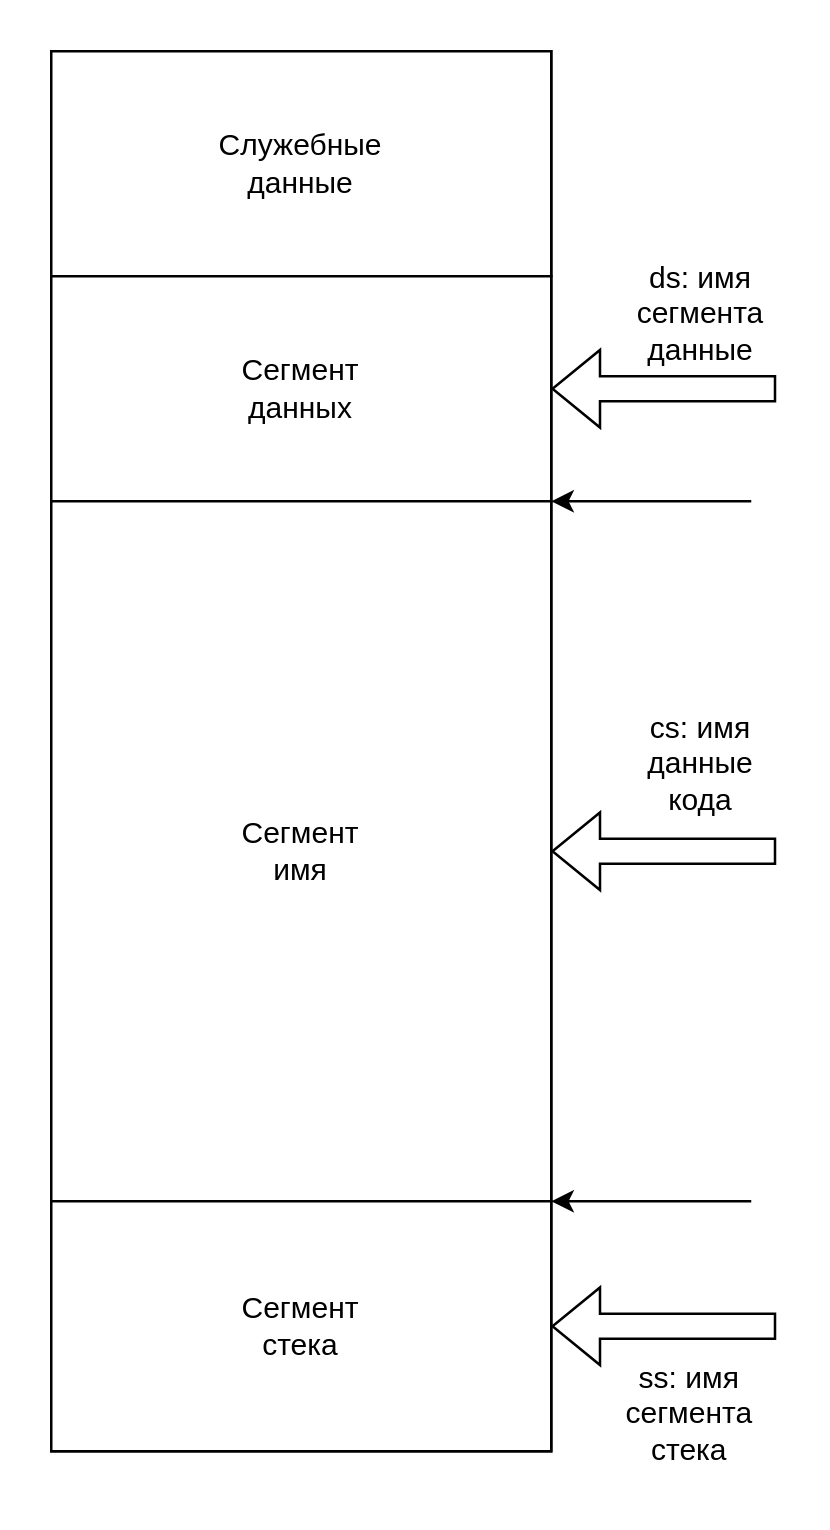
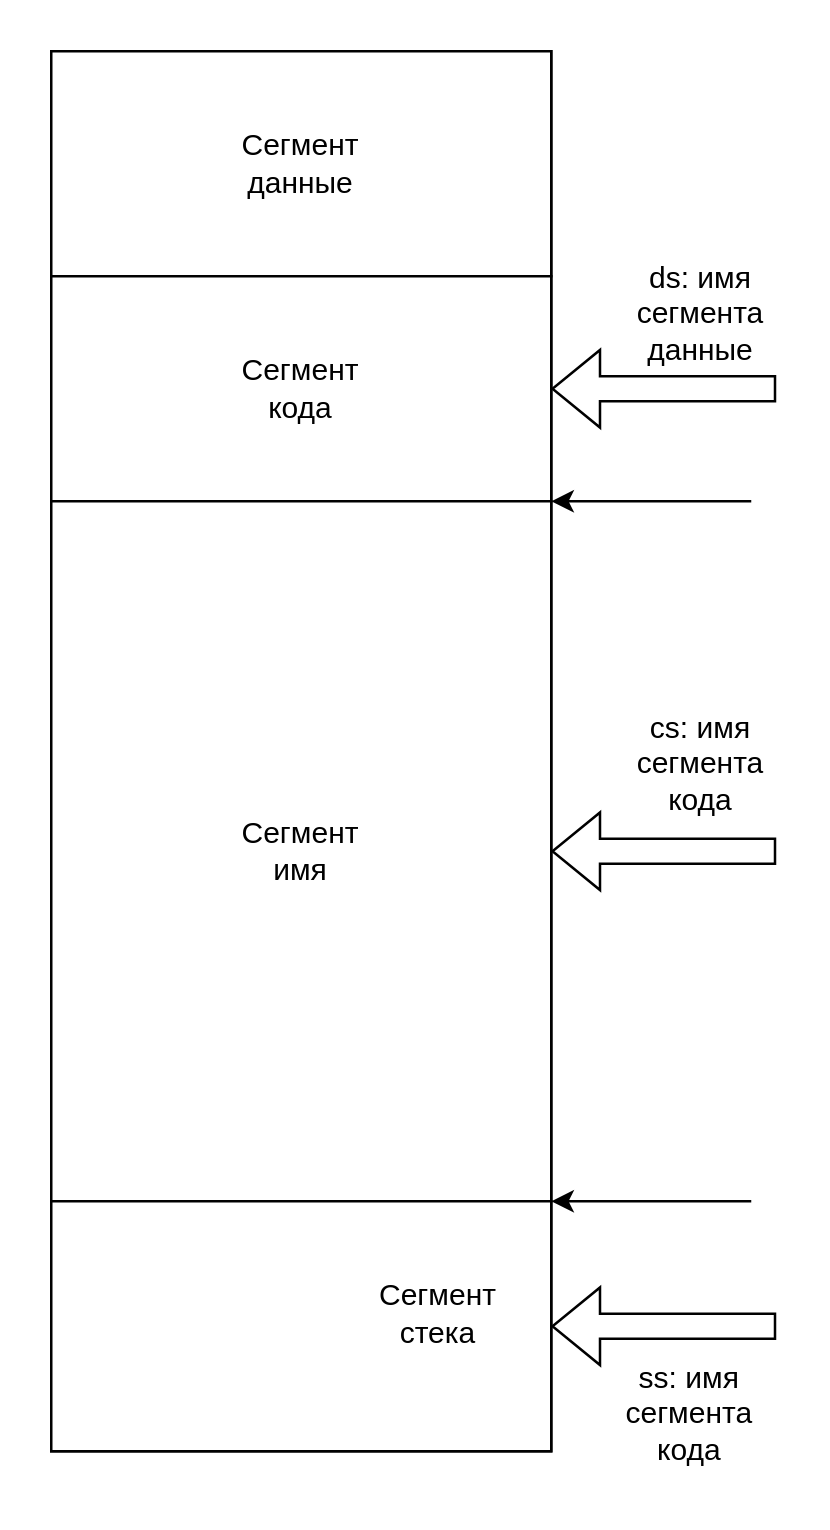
(301, 164) -> (301, 164)
(301, 389) -> (301, 389)
(701, 764) -> (701, 764)
(301, 1326) -> (439, 1314)
(690, 1414) -> (690, 1414)
